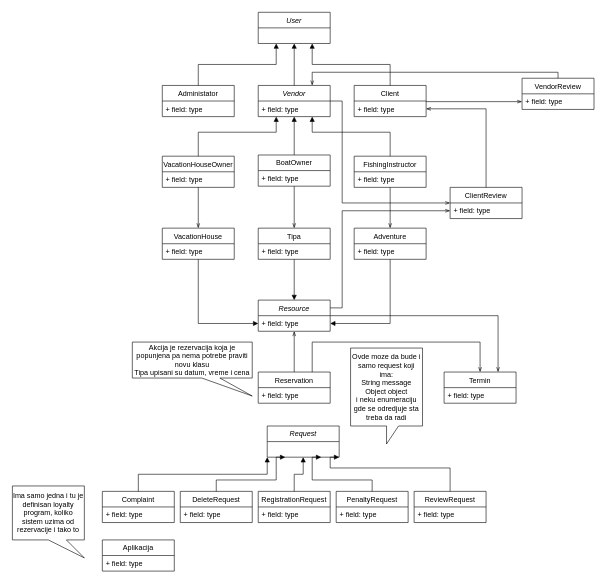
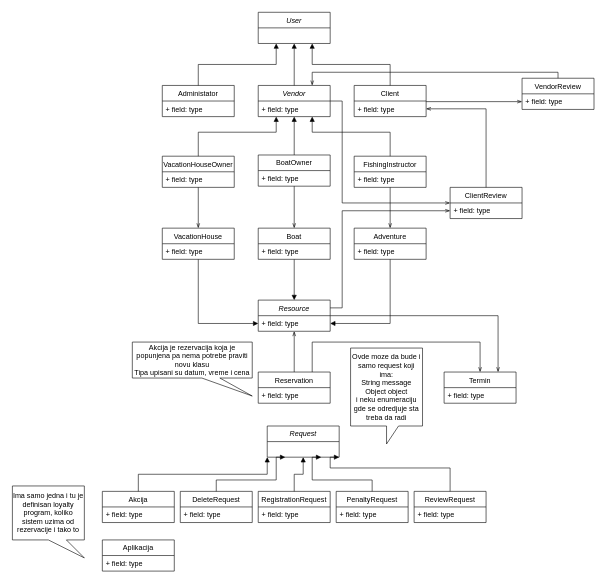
(294, 236) -> (294, 236)
(138, 500) -> (138, 500)
